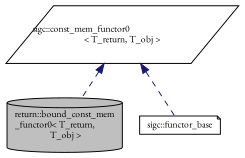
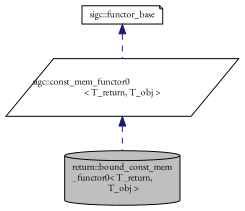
(160, 94) -> (122, 46)
